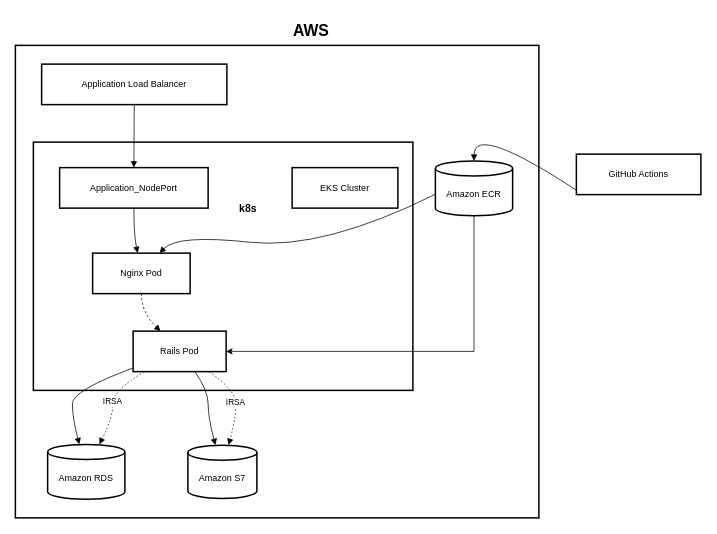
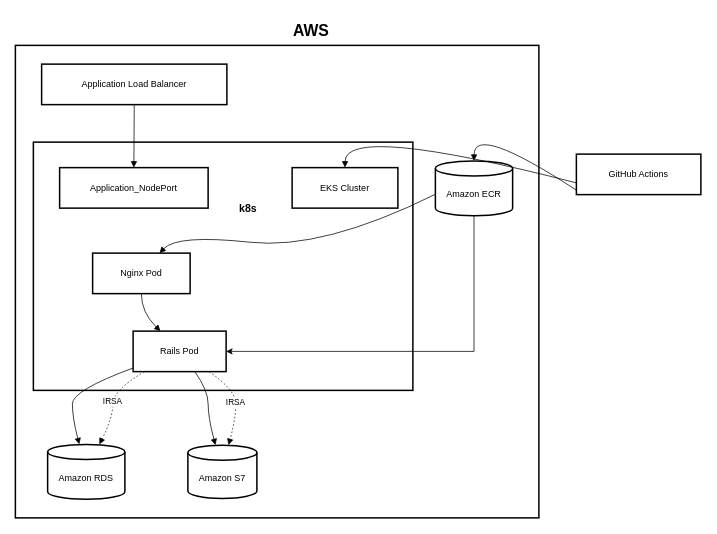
none -> (410, 149)
(135, 234) -> none
(145, 311) -> (145, 311)
